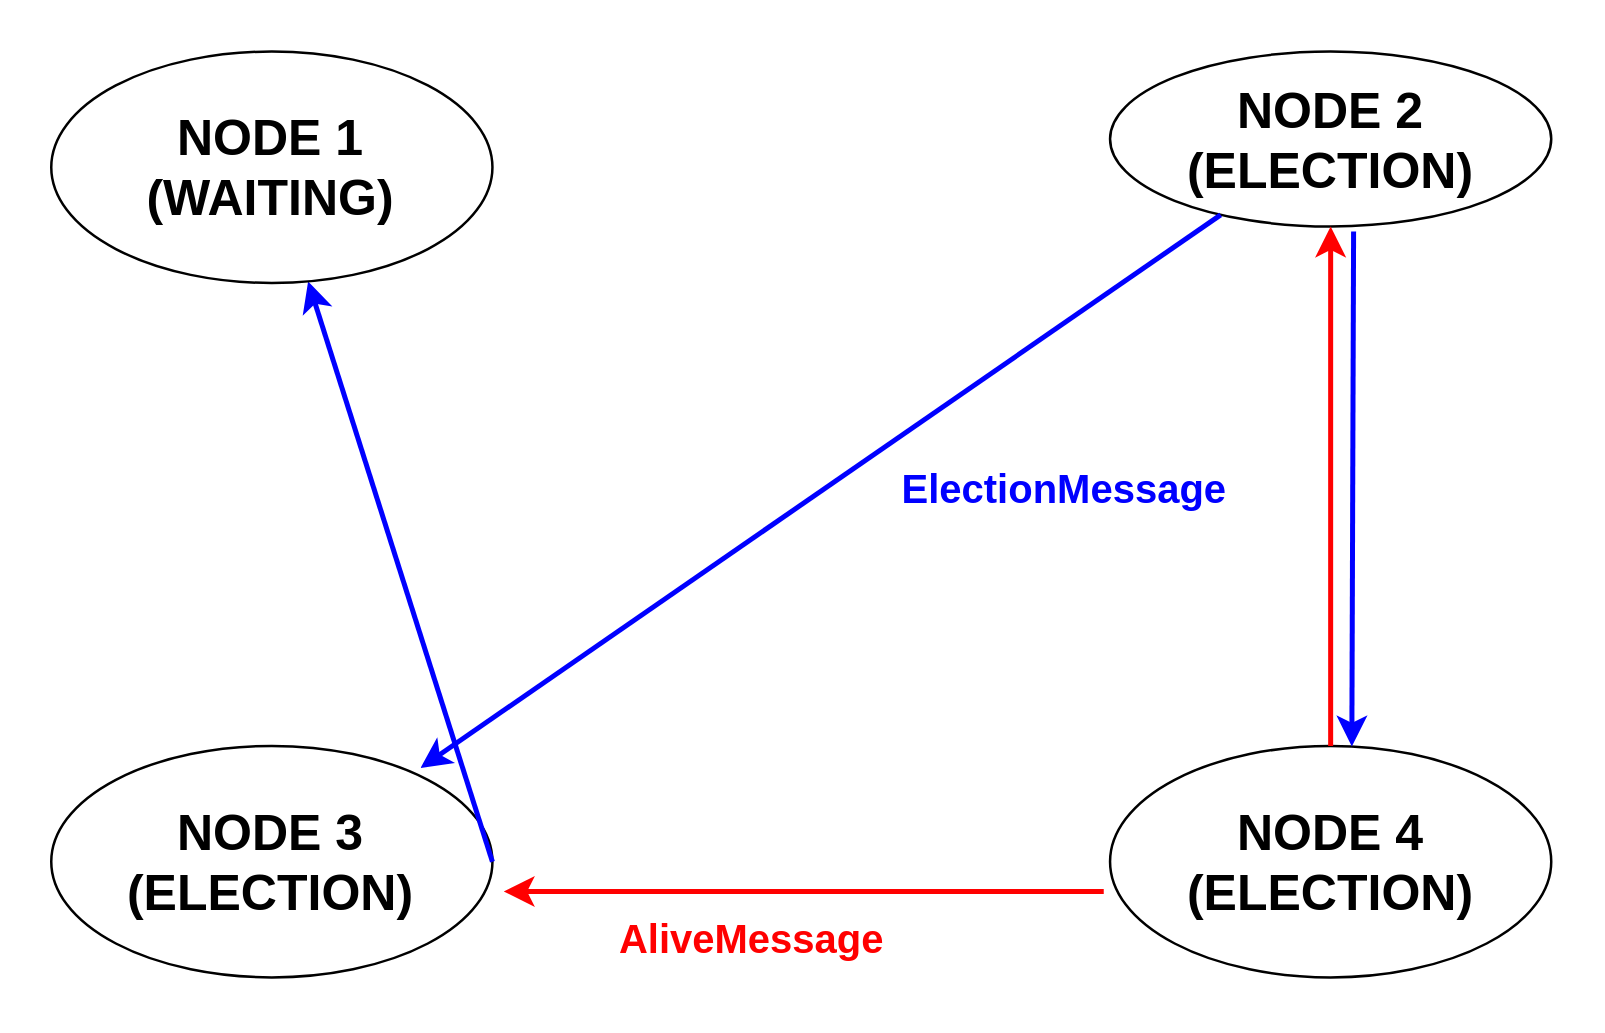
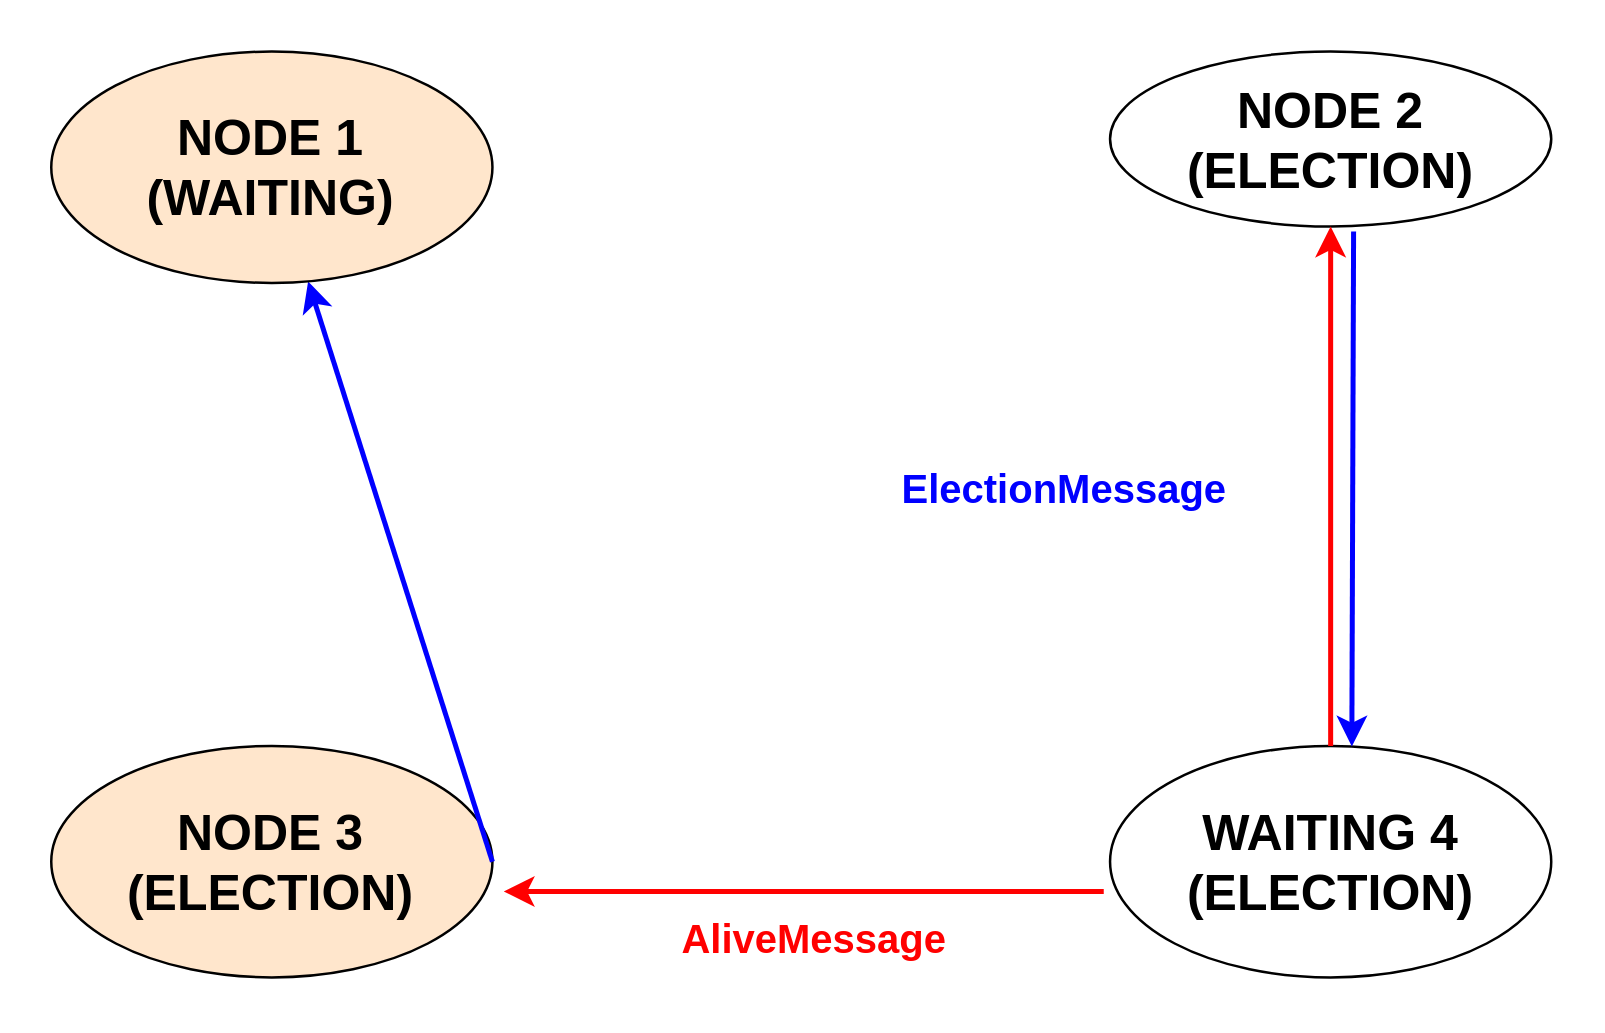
(272, 167) -> (272, 167)
(840, 478) -> none
(272, 861) -> (272, 861)
(1331, 861) -> (1331, 861)
(751, 939) -> (814, 939)
